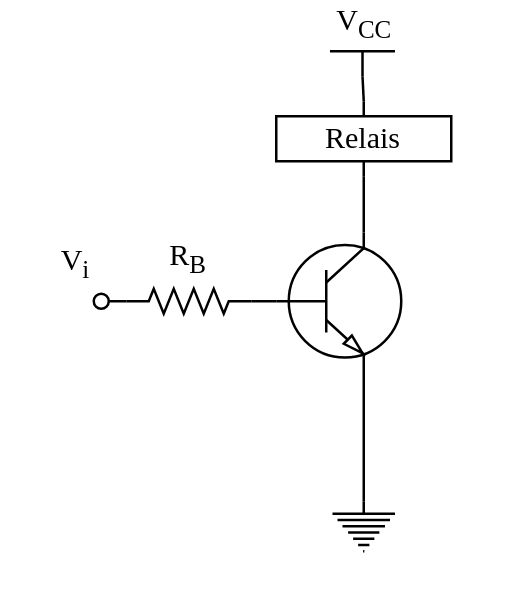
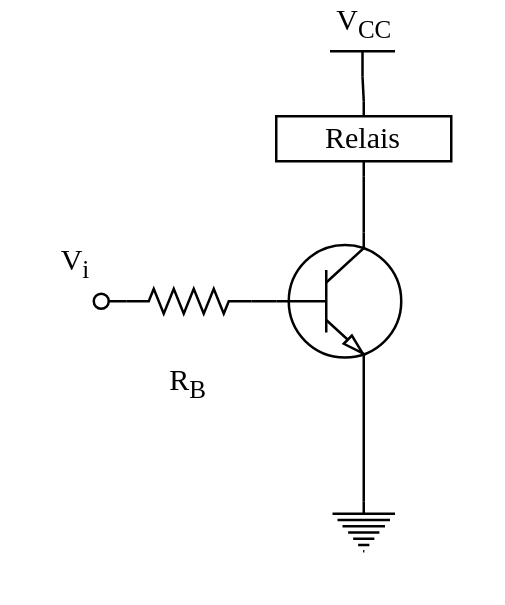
(189, 258) -> (189, 383)
